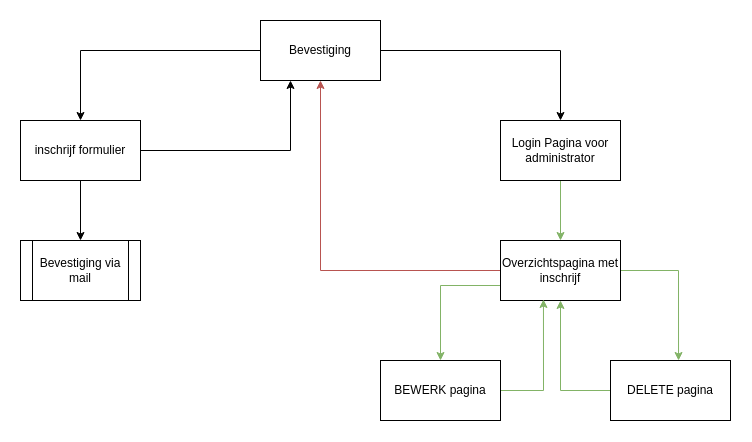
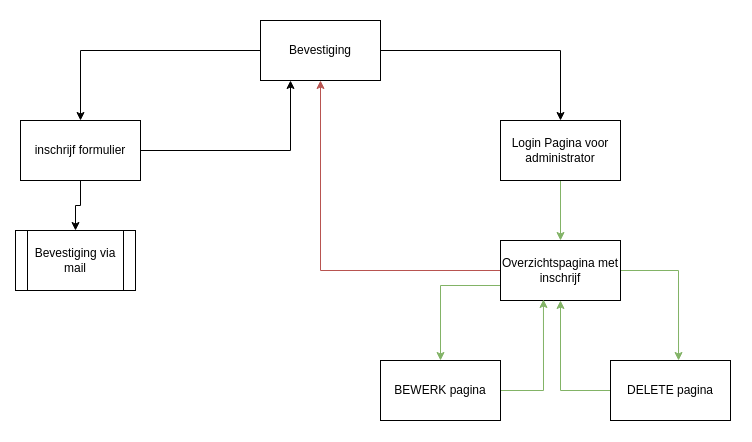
(81, 271) -> (76, 261)
